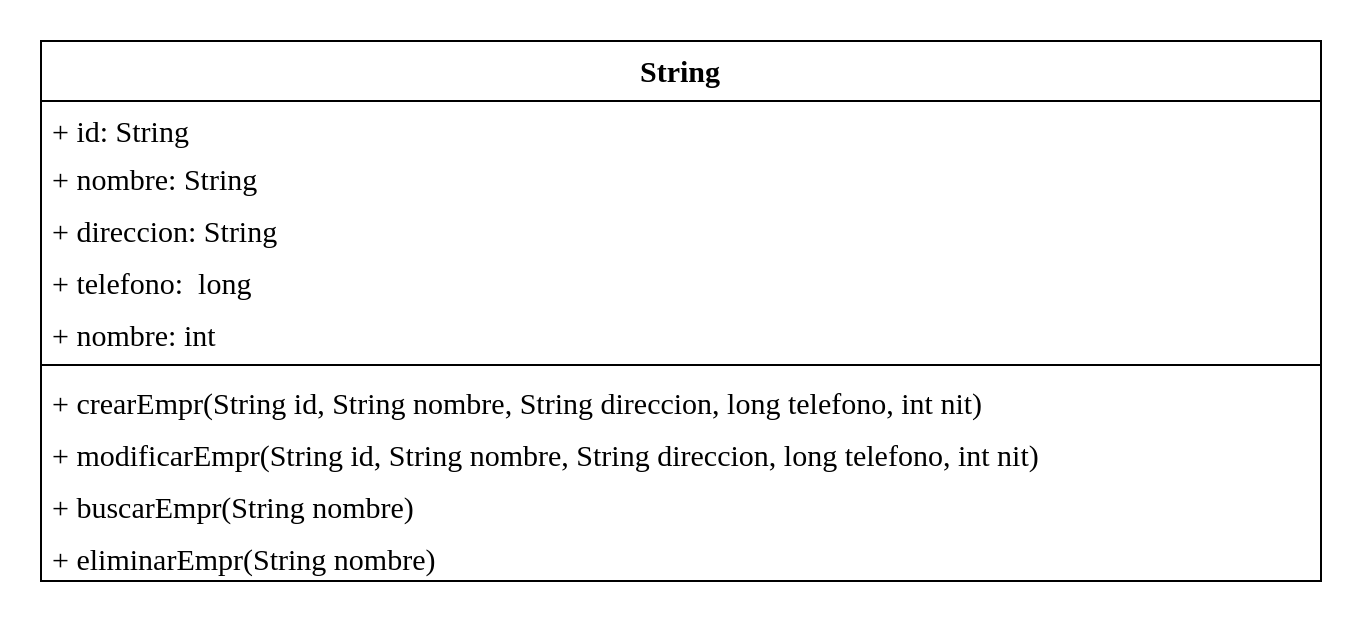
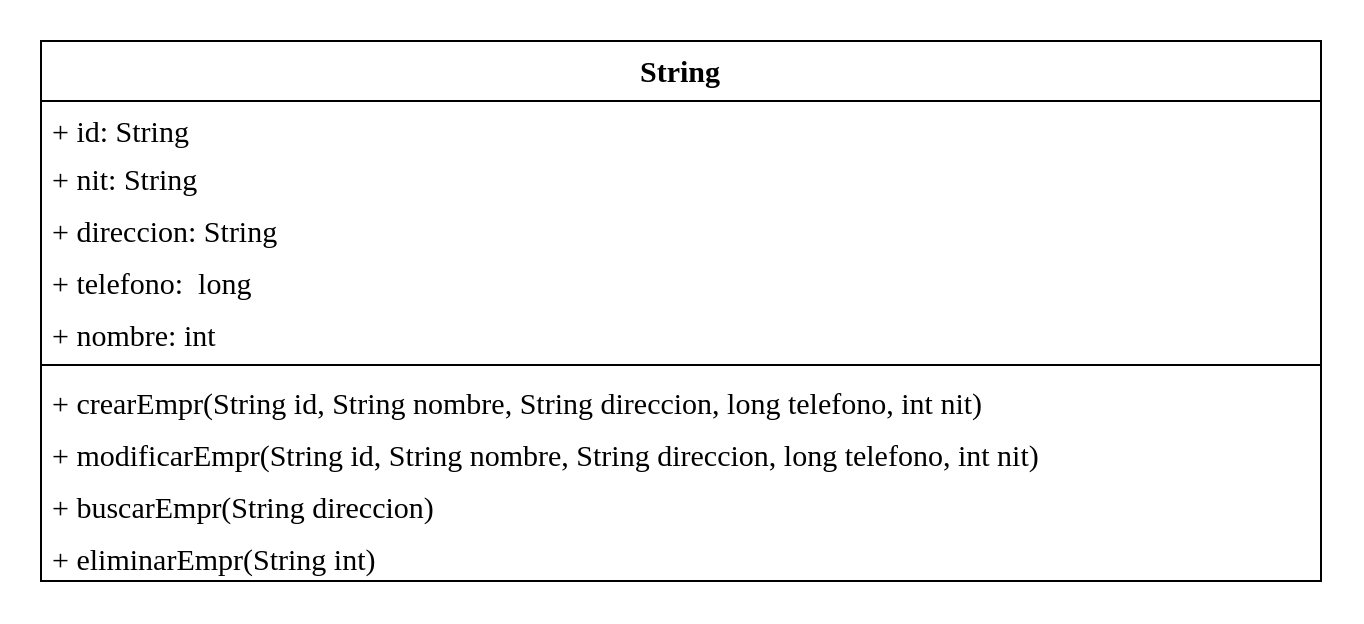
(171, 180) -> (142, 180)
(267, 508) -> (285, 508)
(272, 560) -> (243, 560)
